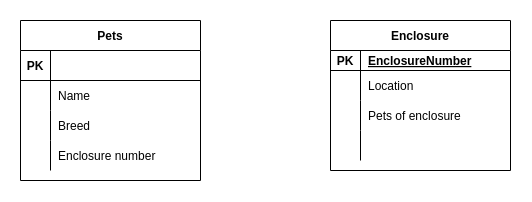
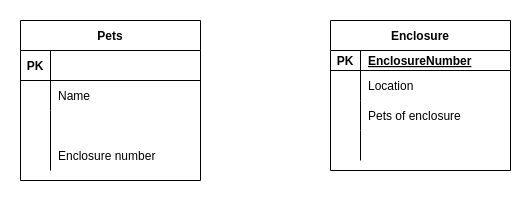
(126, 126) -> none
